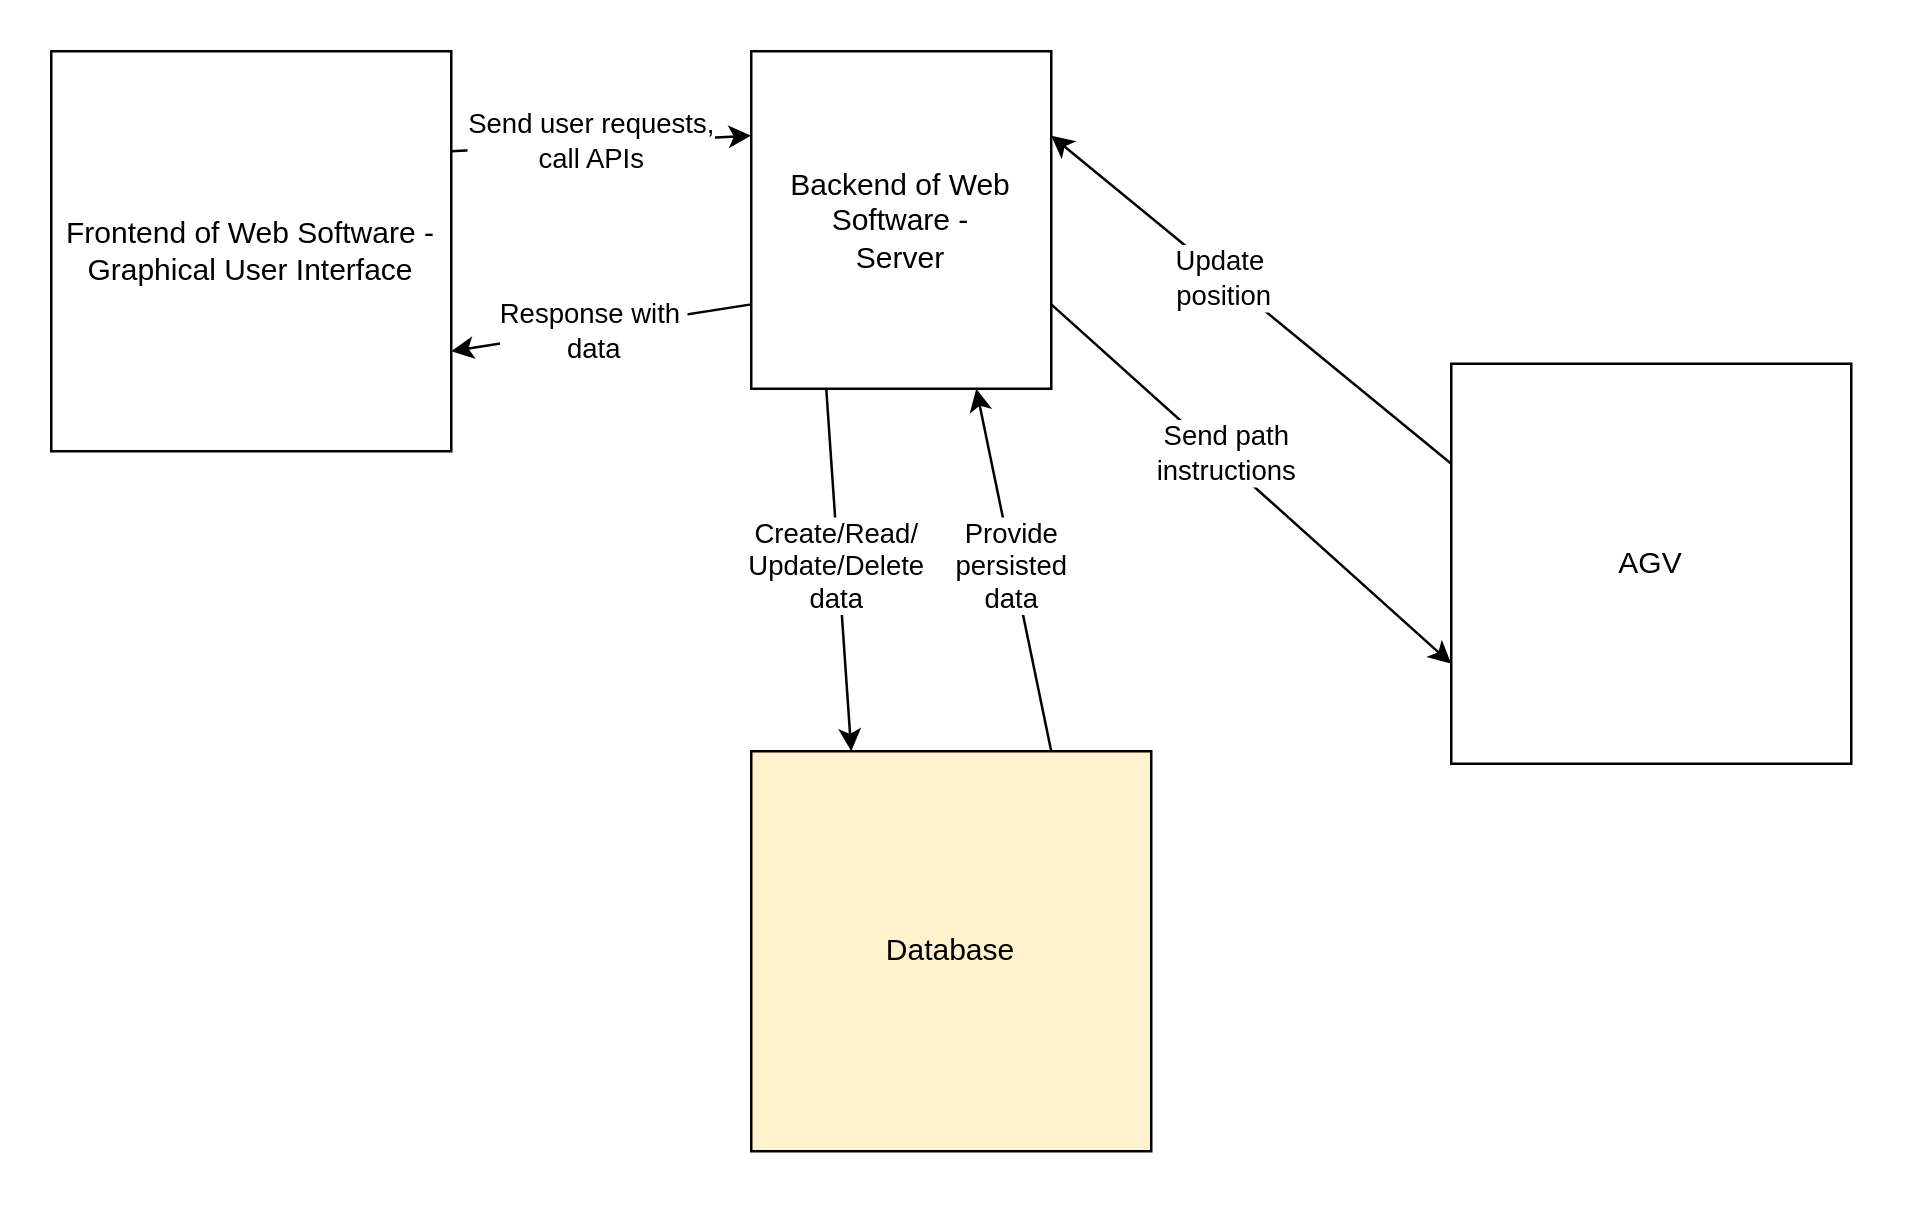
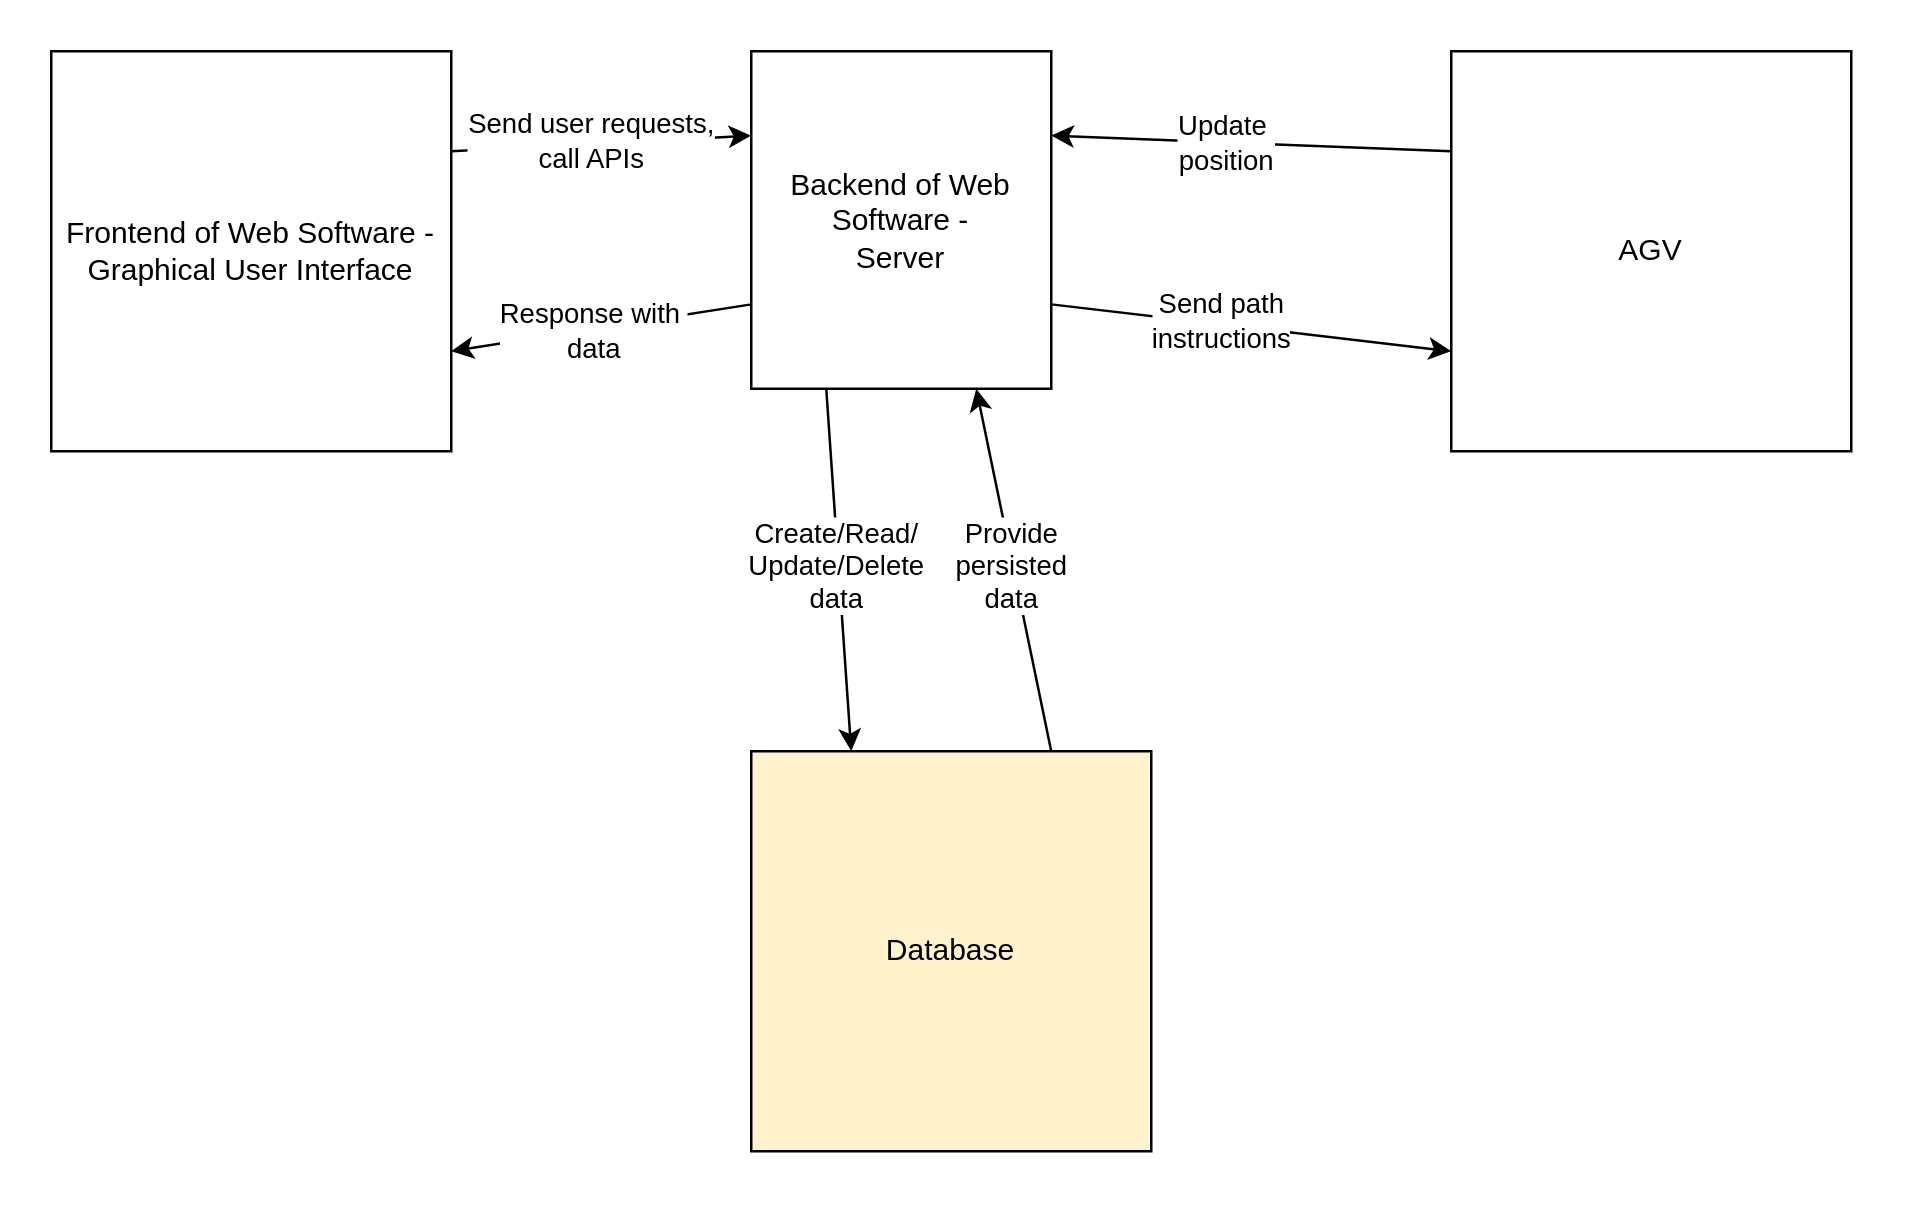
(1651, 564) -> (1651, 251)
